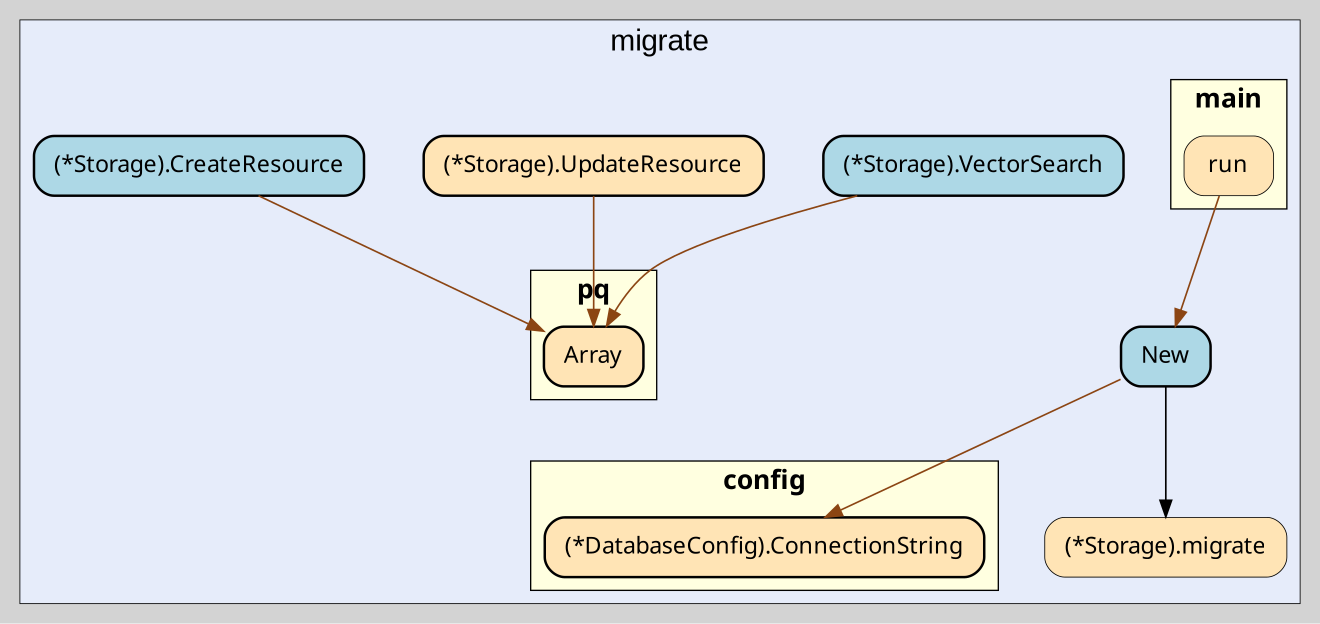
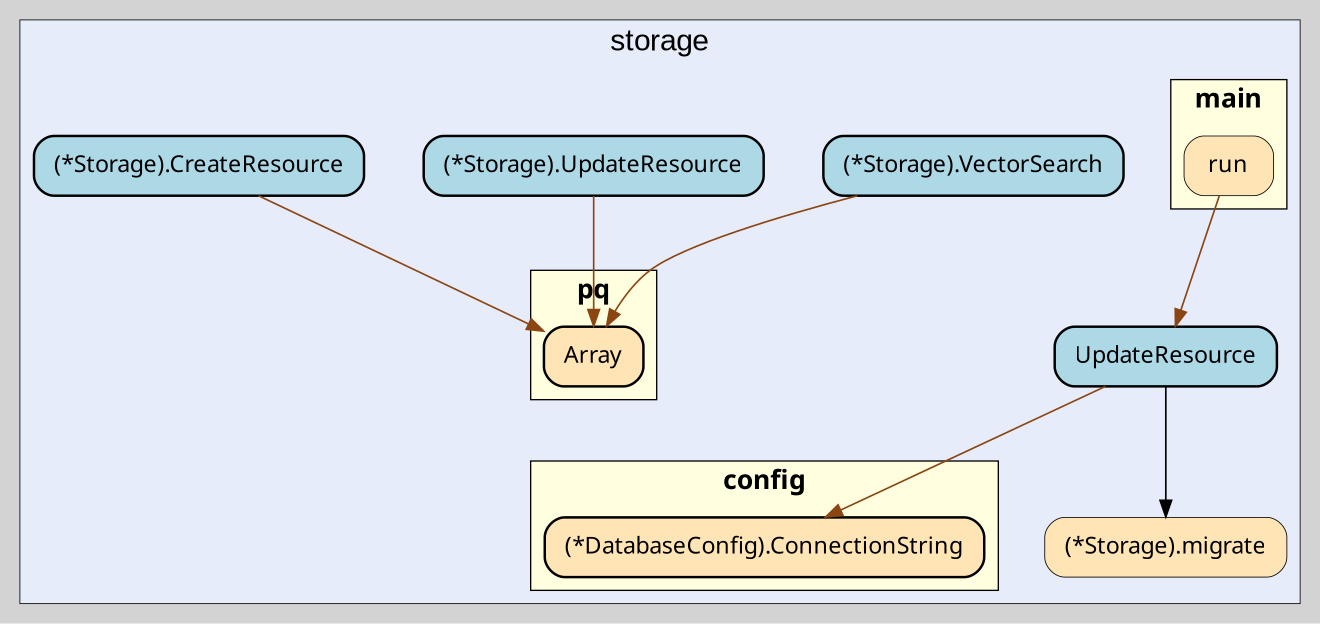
(660, 43) -> (660, 43)
(594, 166) -> (594, 166)
(1166, 357) -> (1166, 357)
